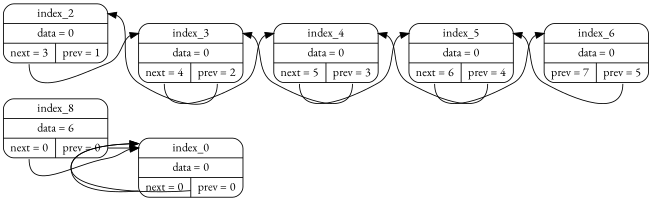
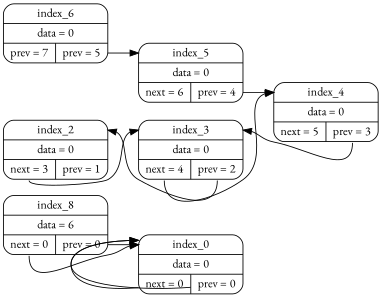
(360, 92) -> none
(495, 92) -> none
